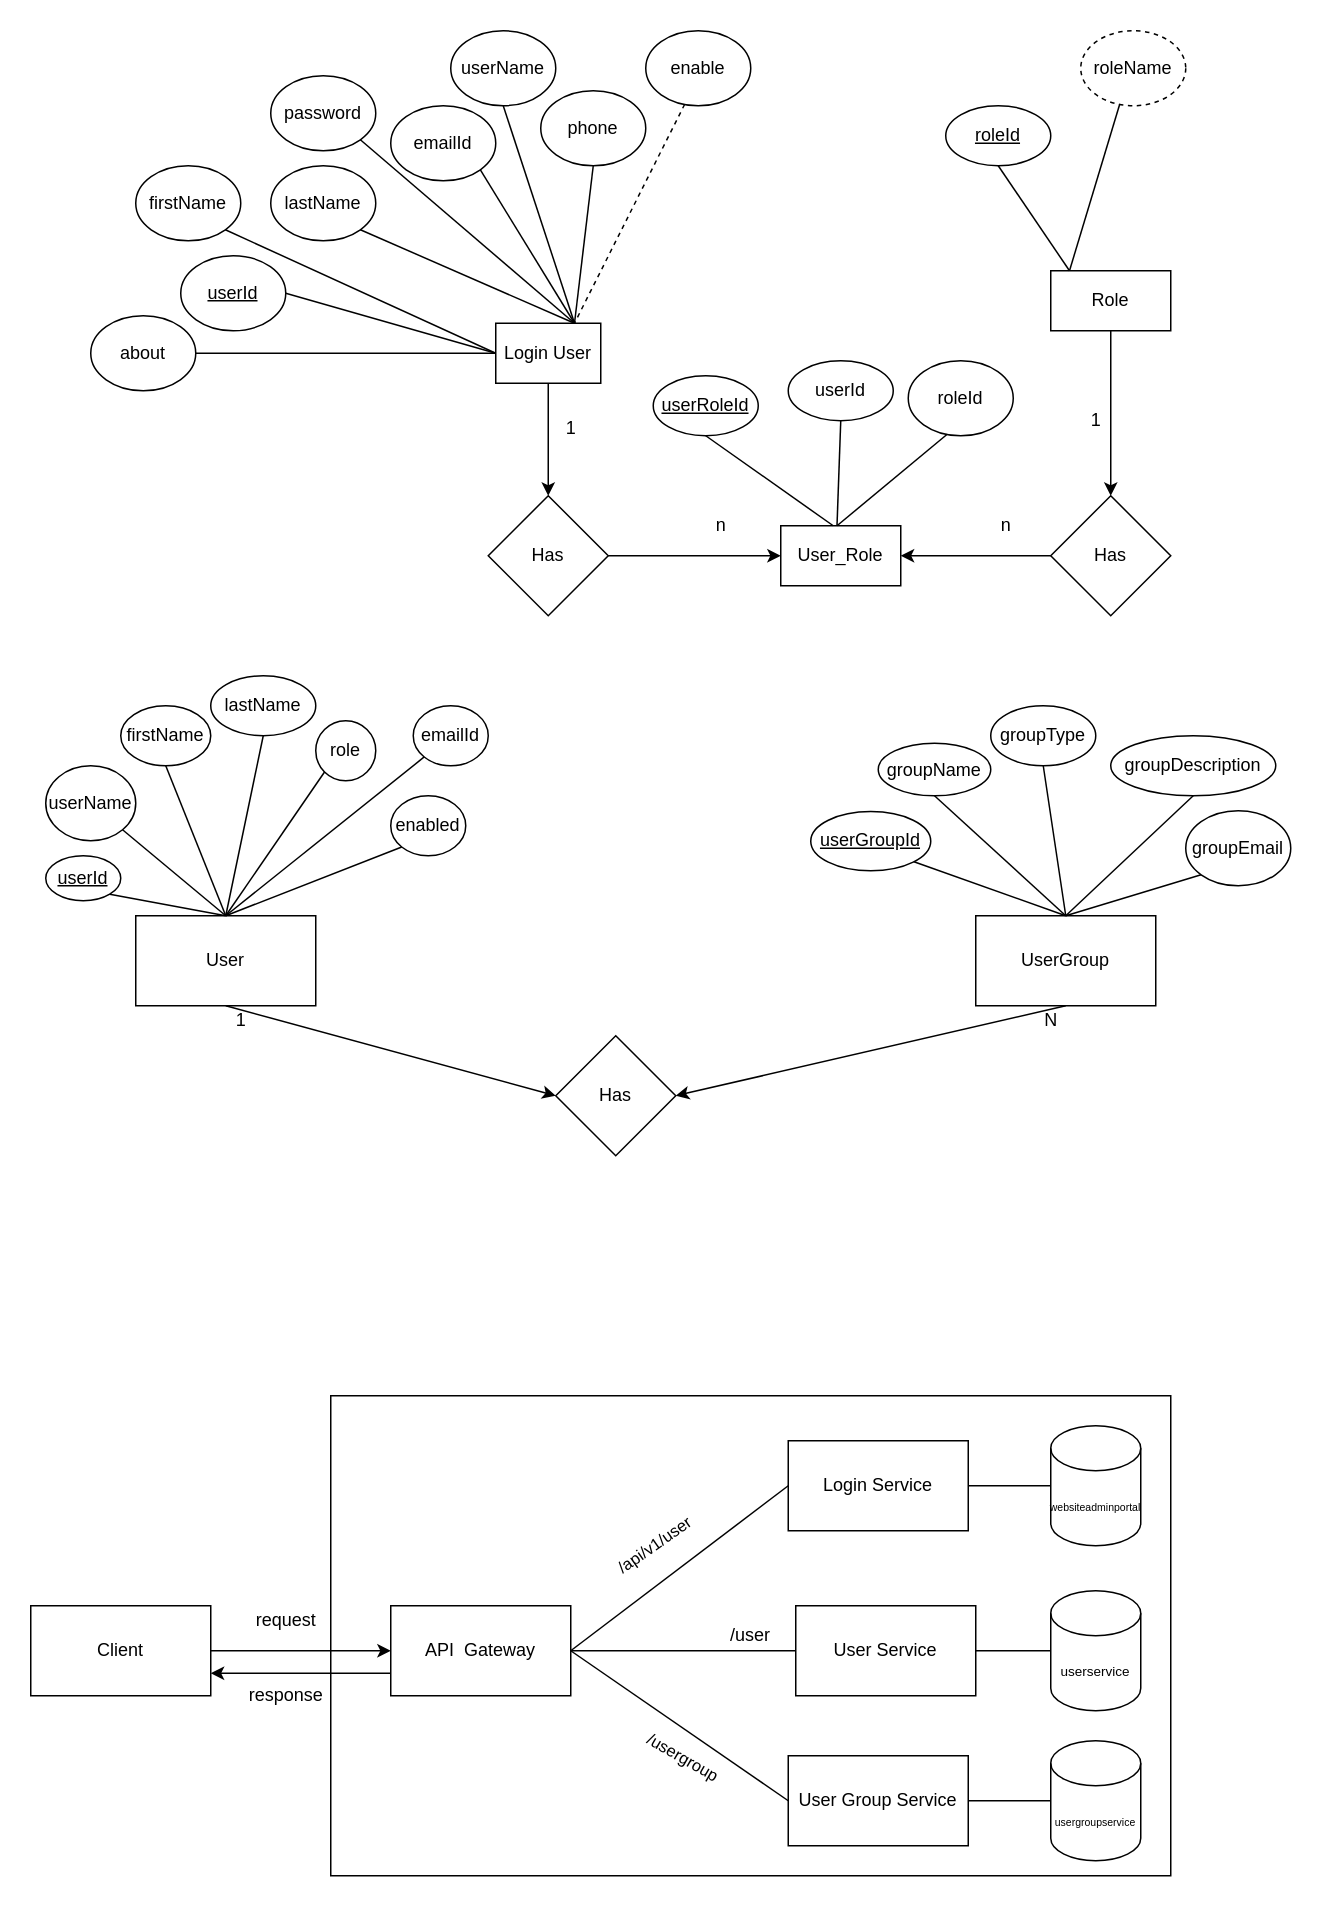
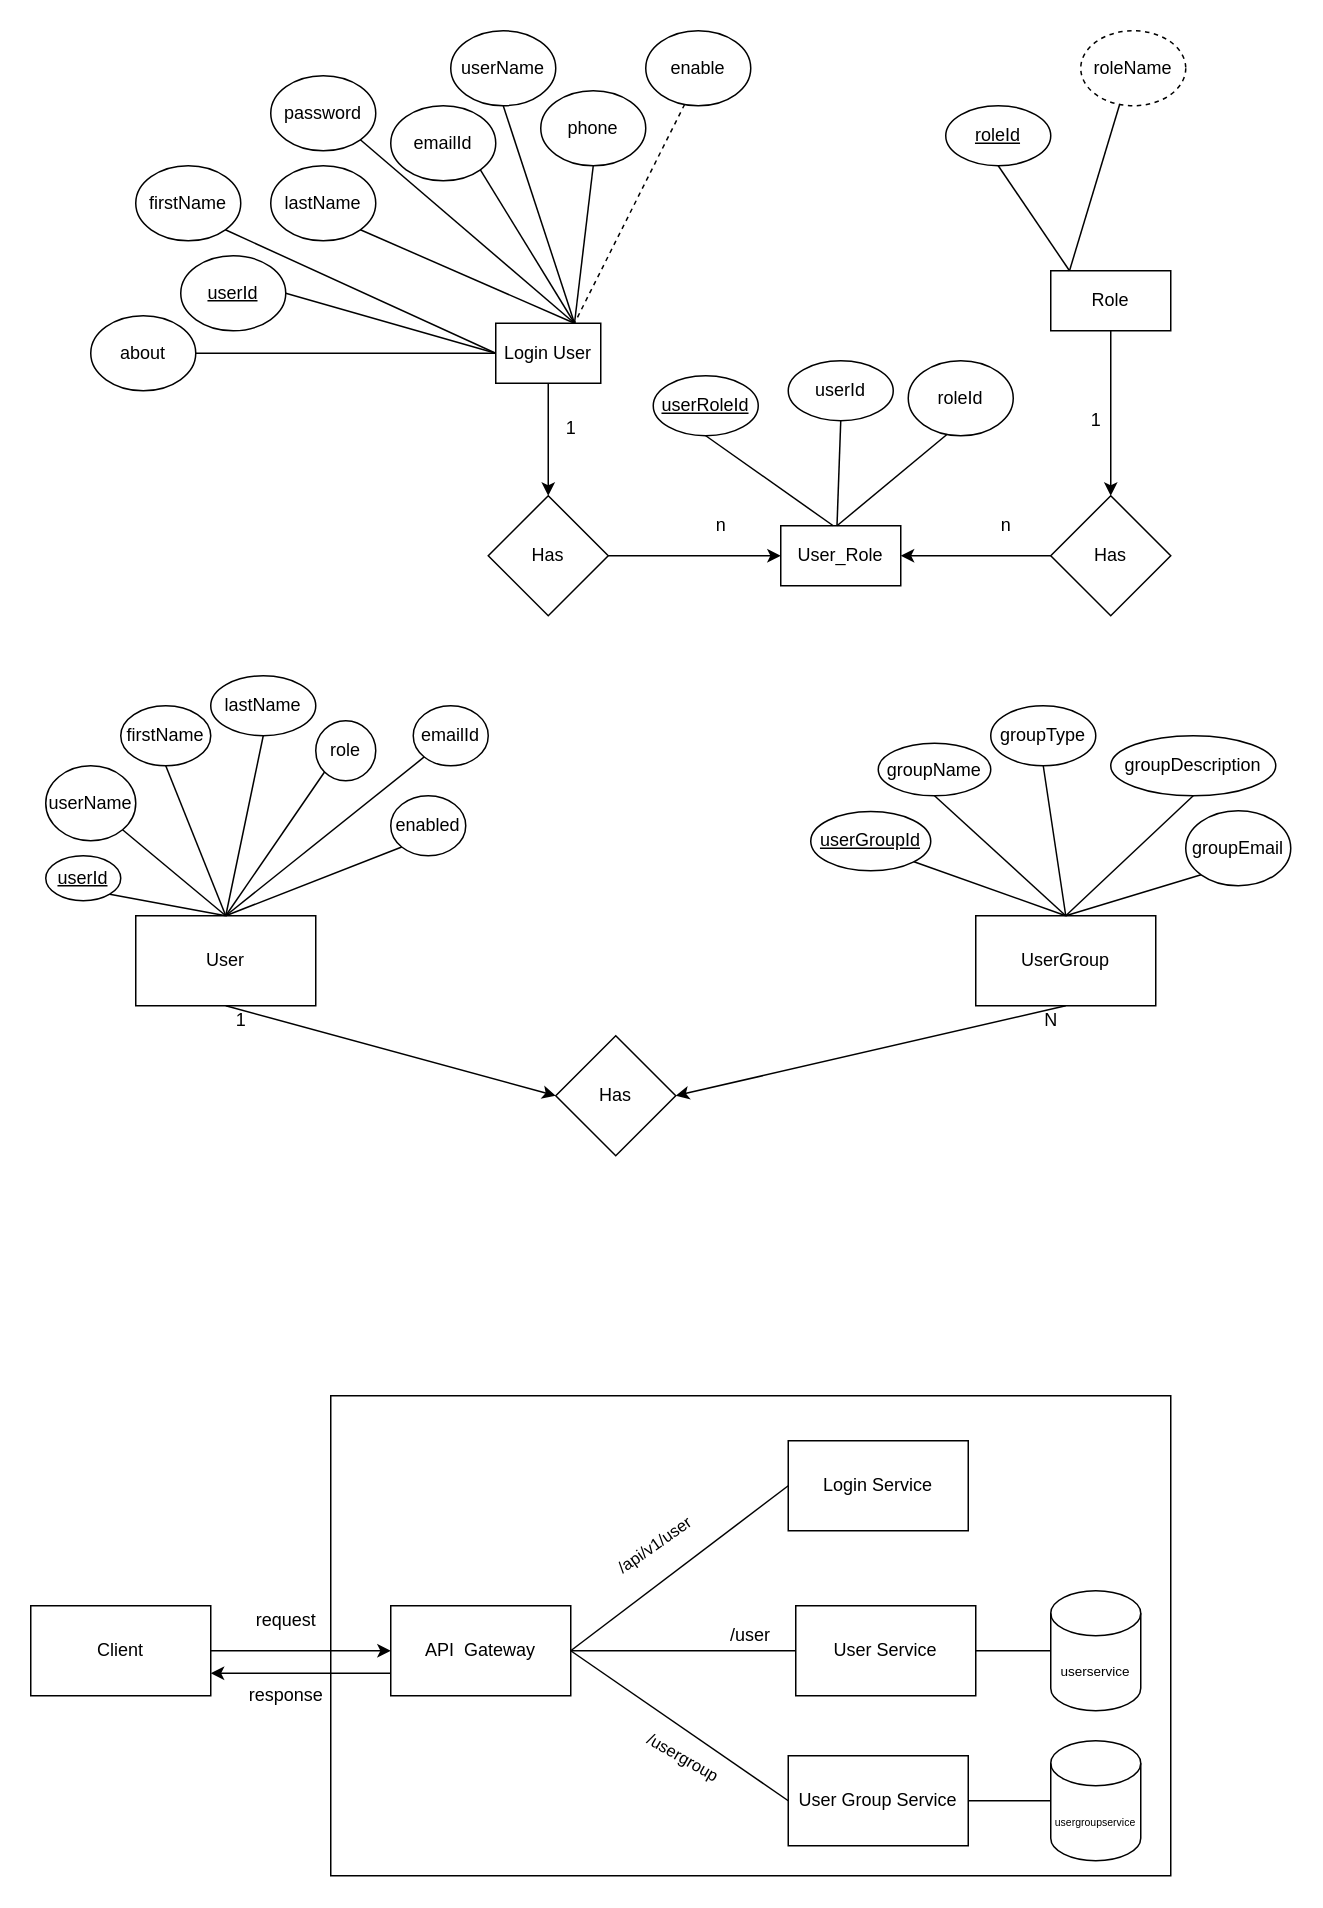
(1010, 1486) -> none
(1096, 1486) -> none
